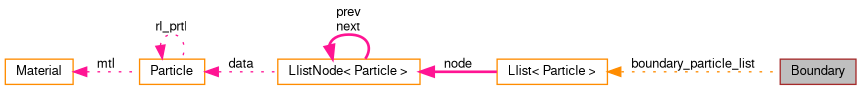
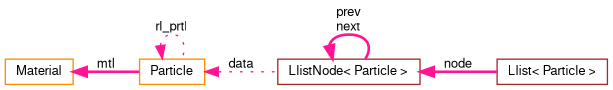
(113, 72) -> (113, 72)
(349, 72) -> (349, 72)
(552, 72) -> (552, 72)
(818, 72) -> none
